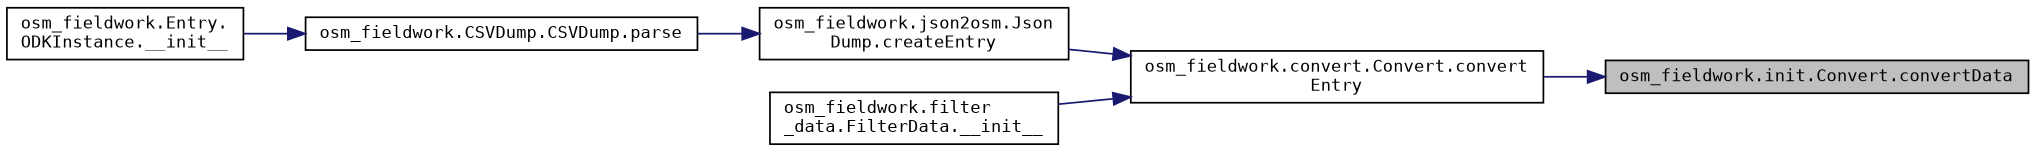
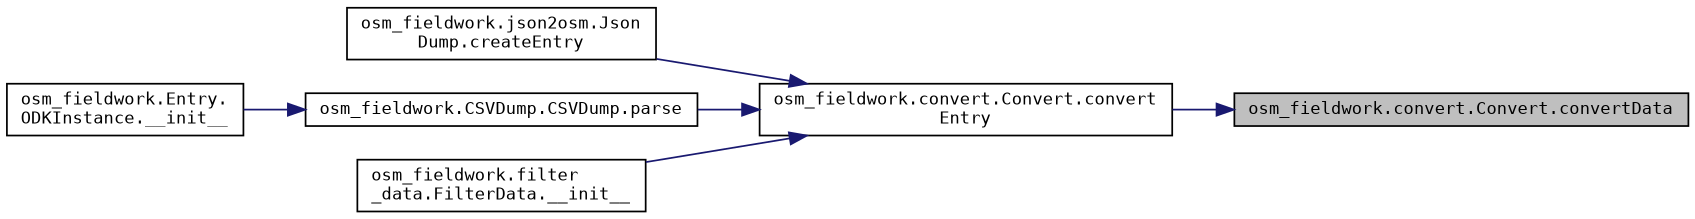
(720, 34) -> (720, 110)
(1817, 77) -> (1461, 110)
